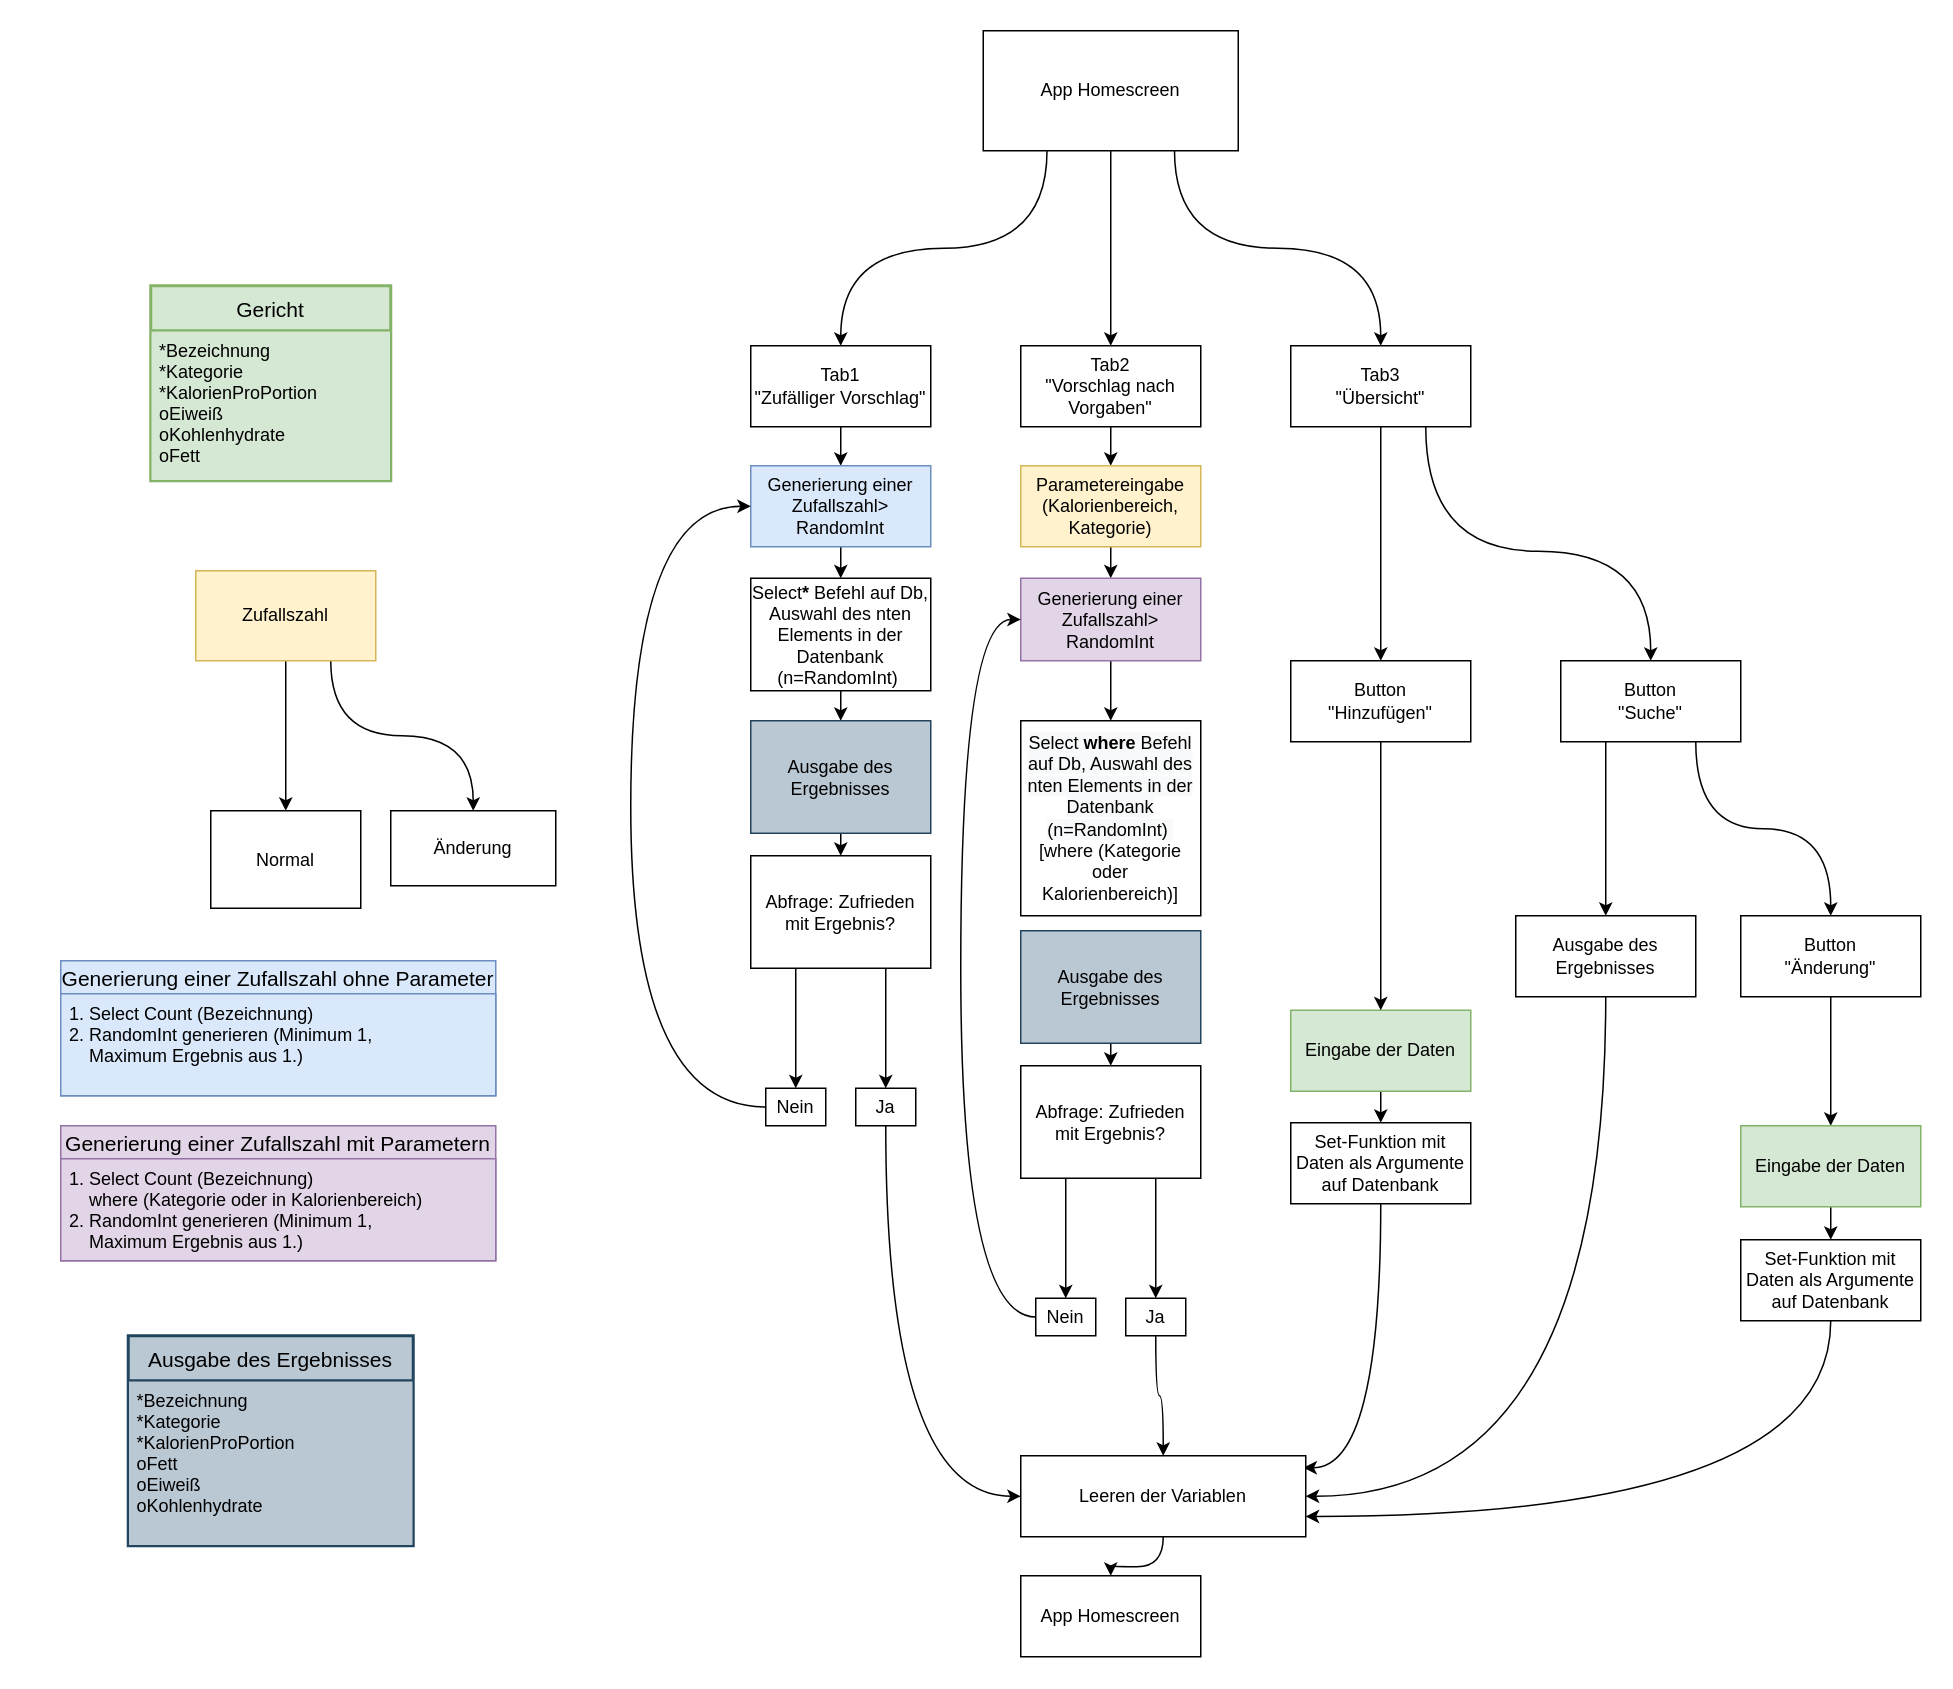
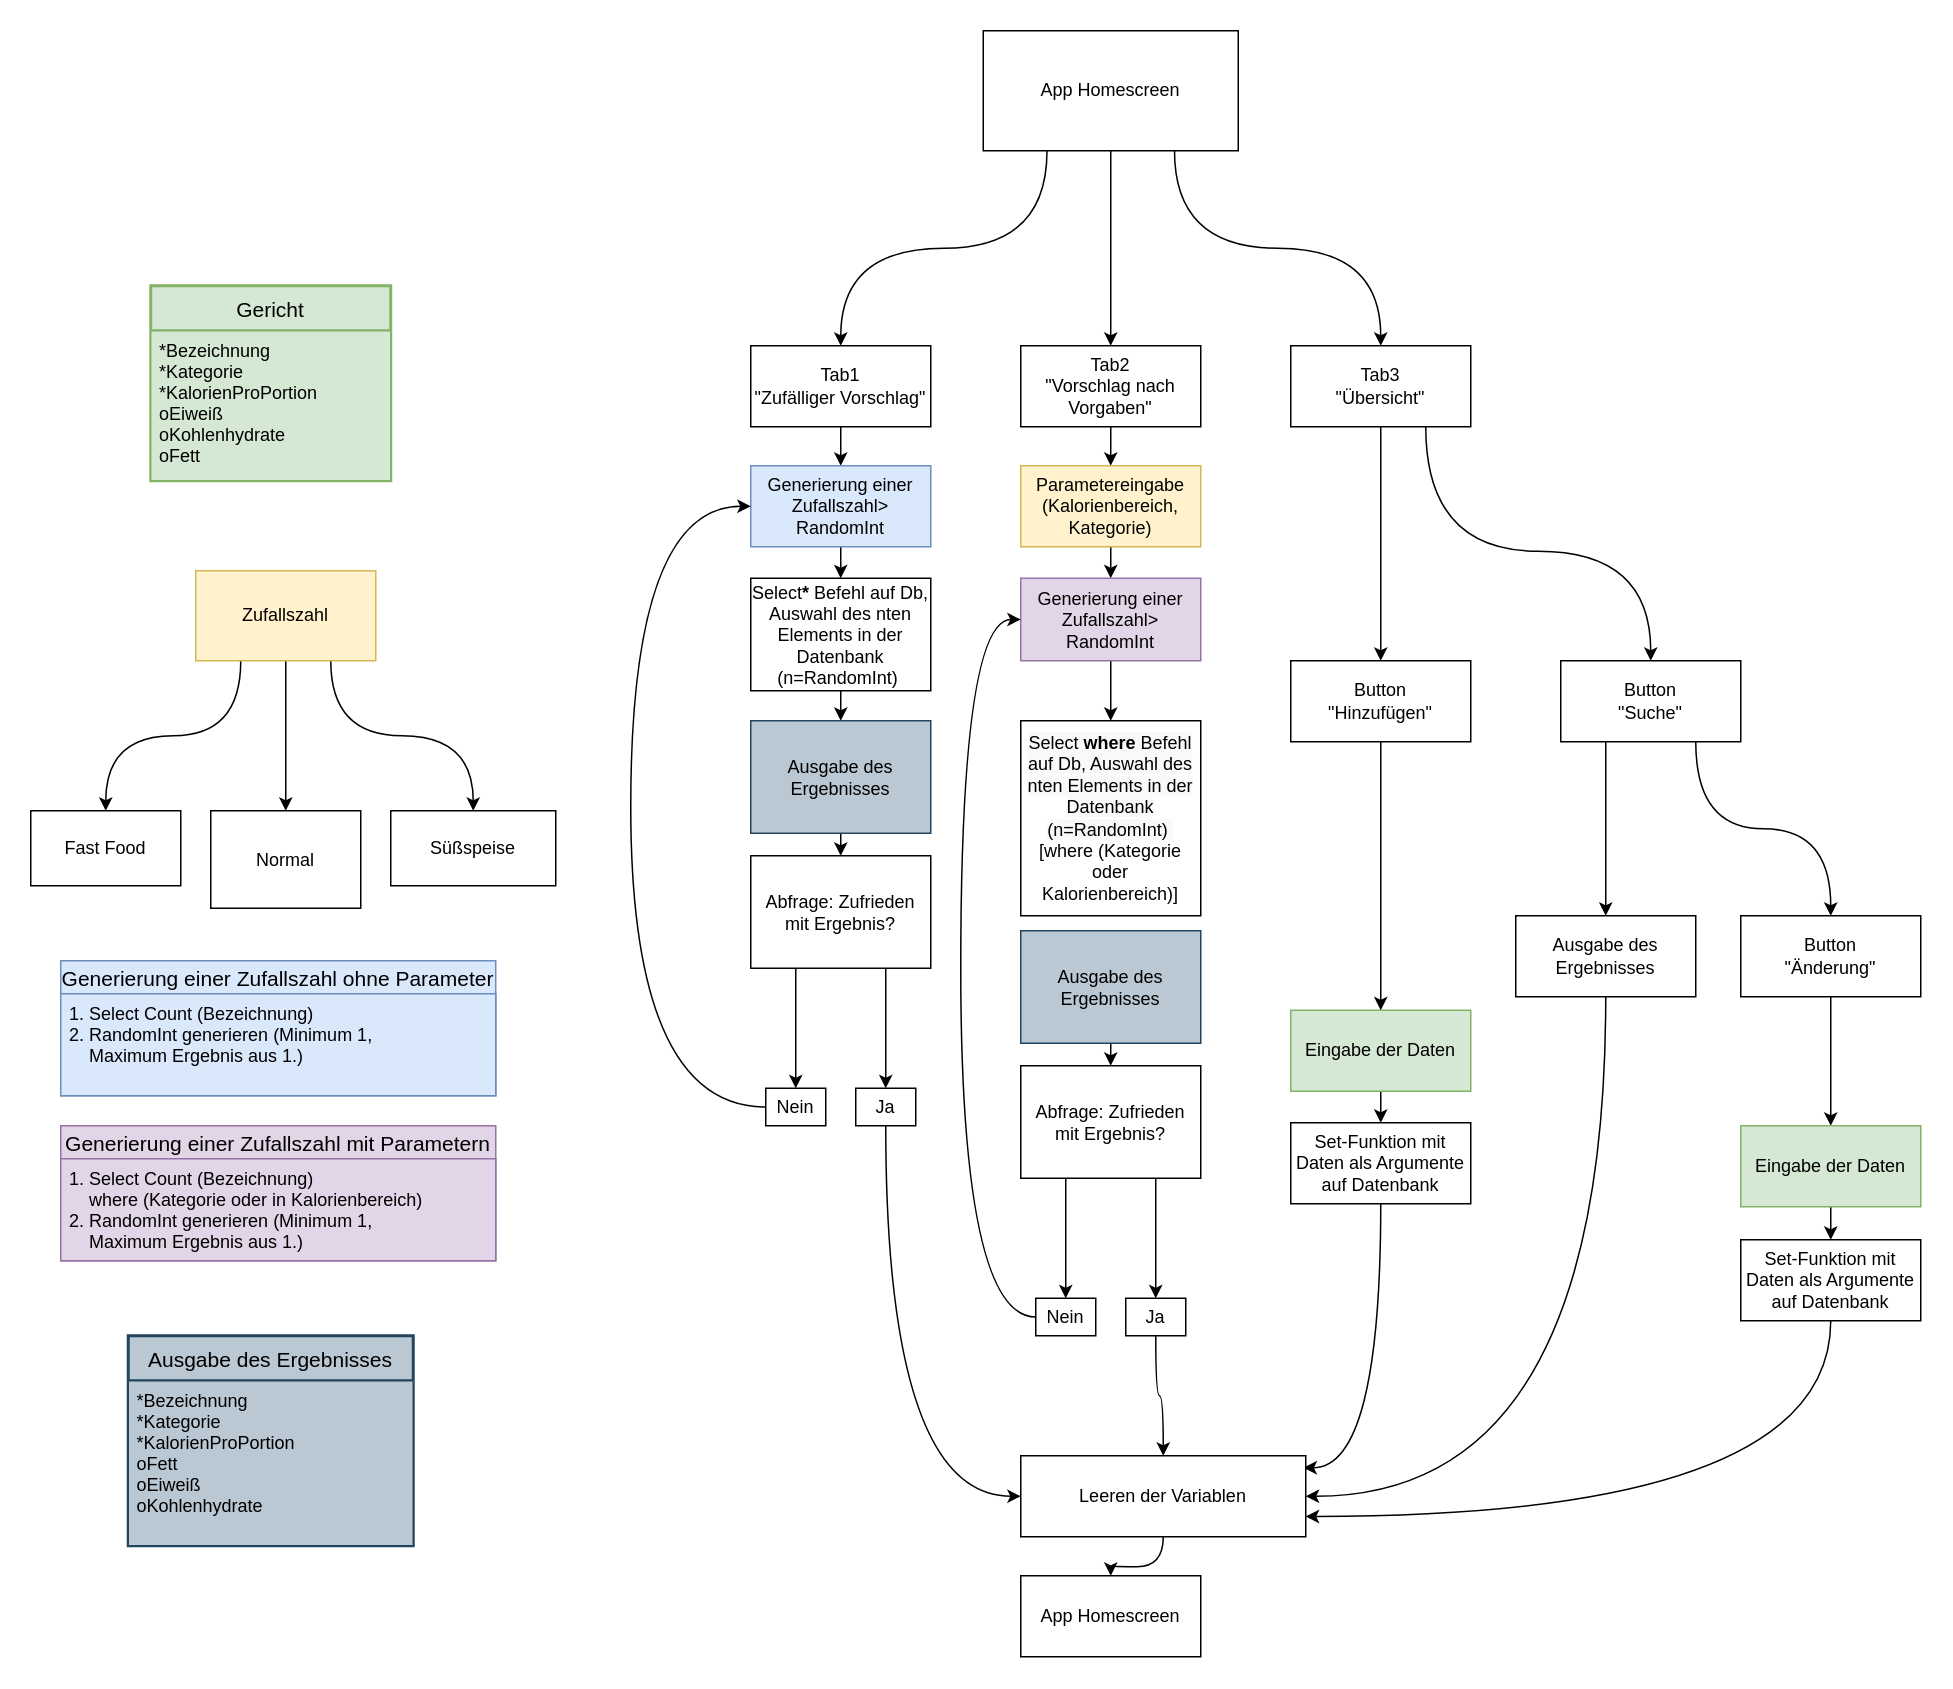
none -> (178, 736)
none -> (106, 848)
(473, 848) -> (473, 848)
